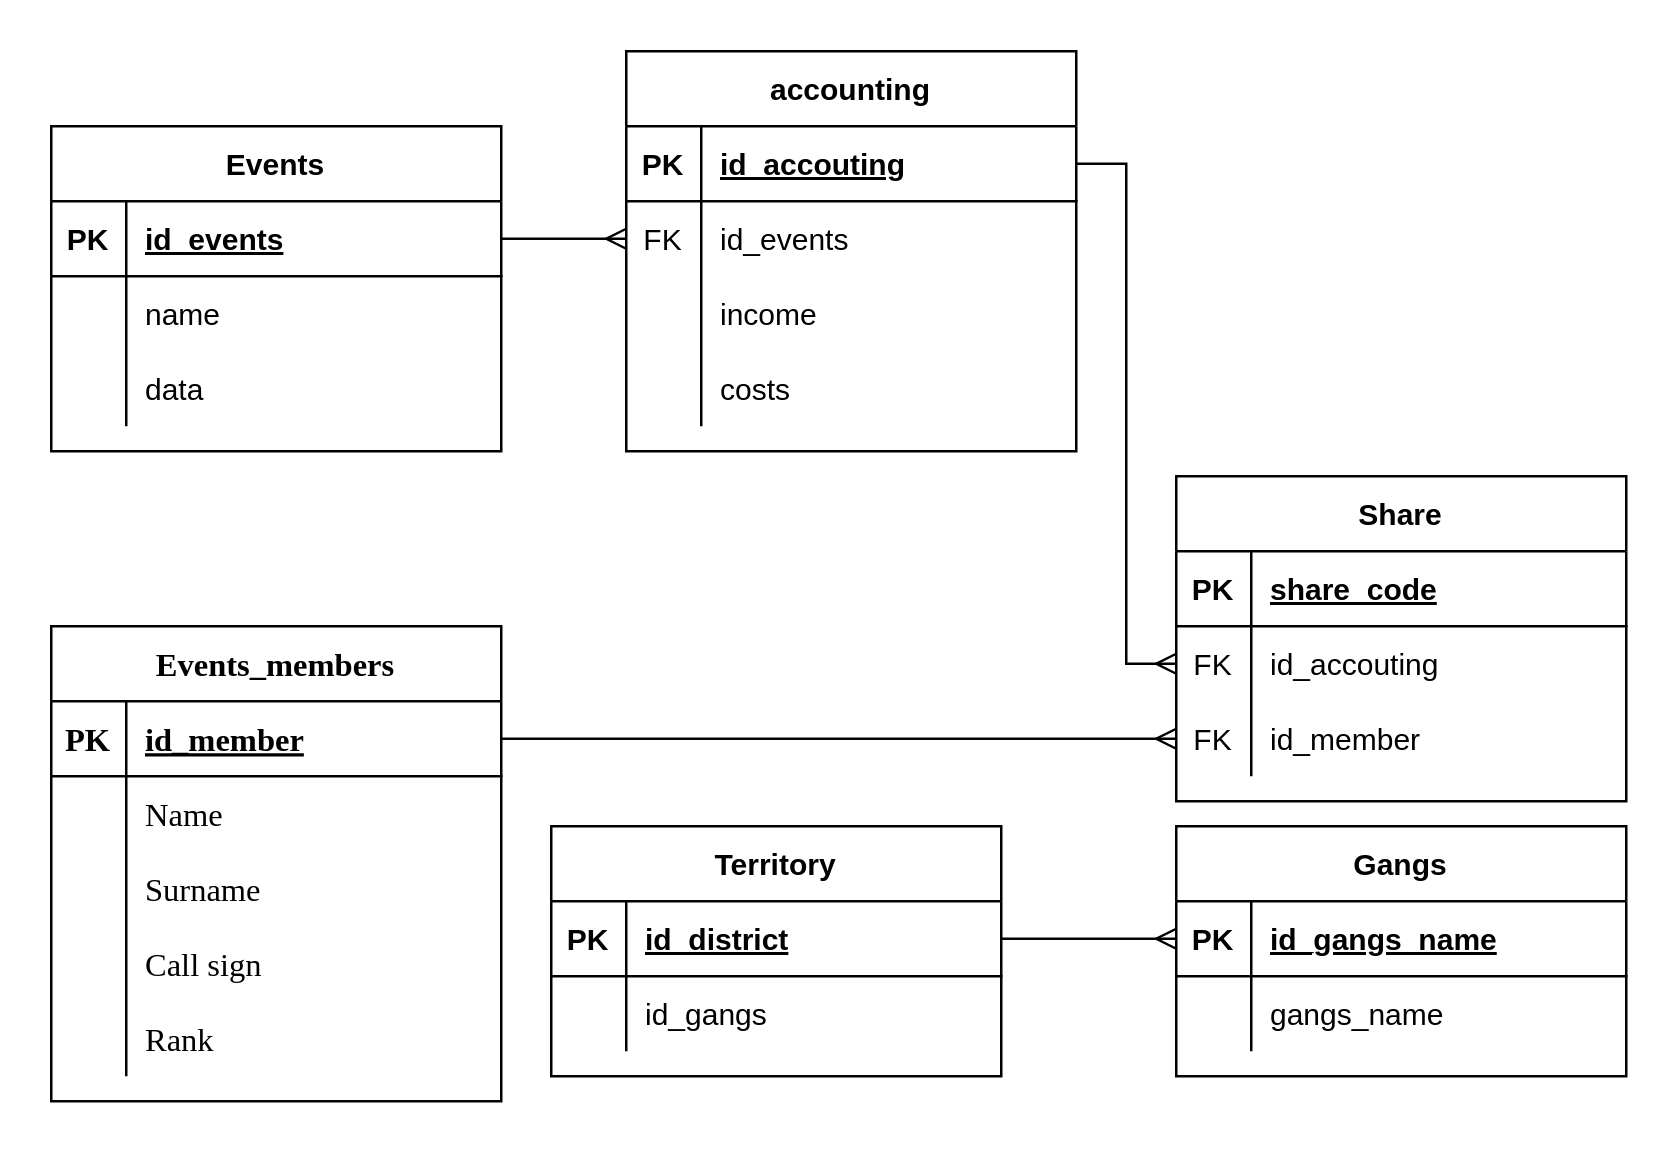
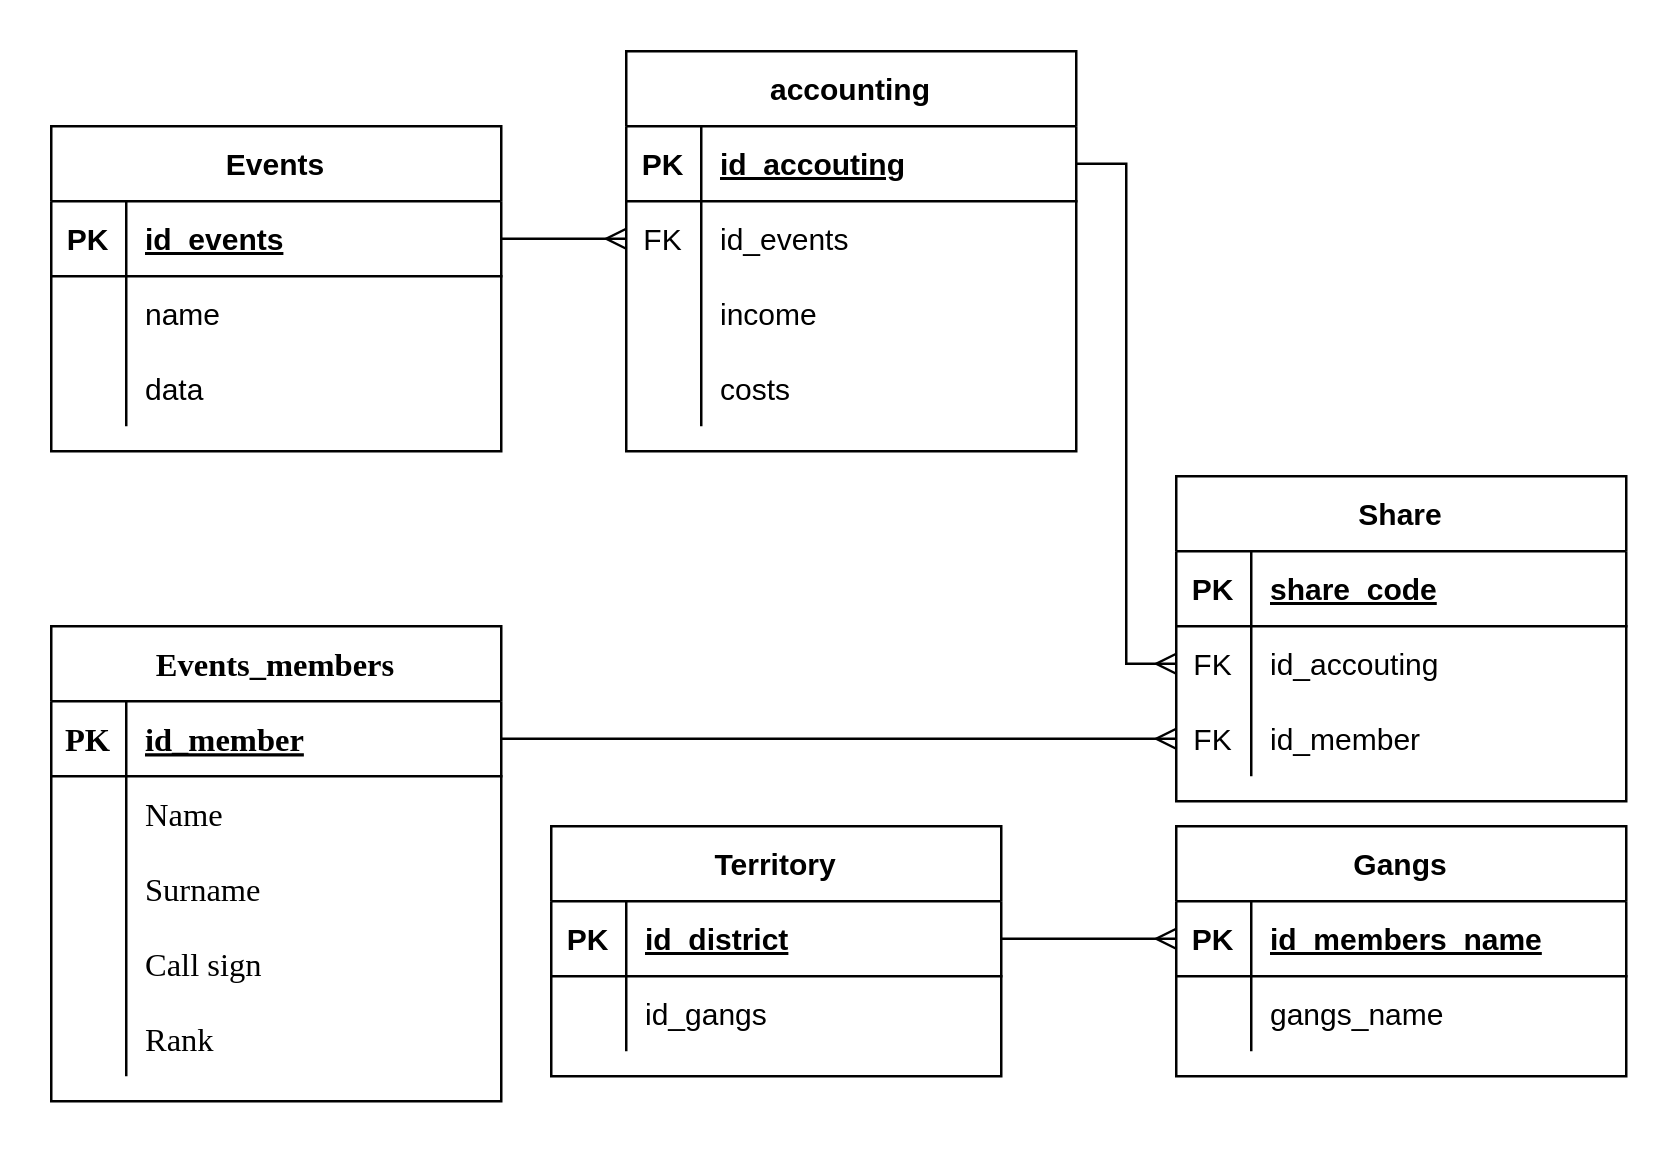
(1375, 940) -> (1392, 940)
